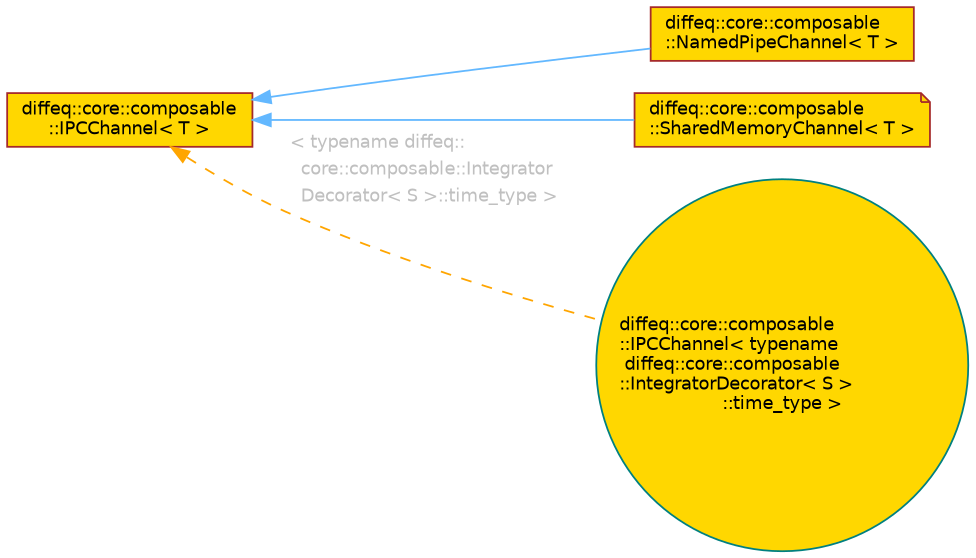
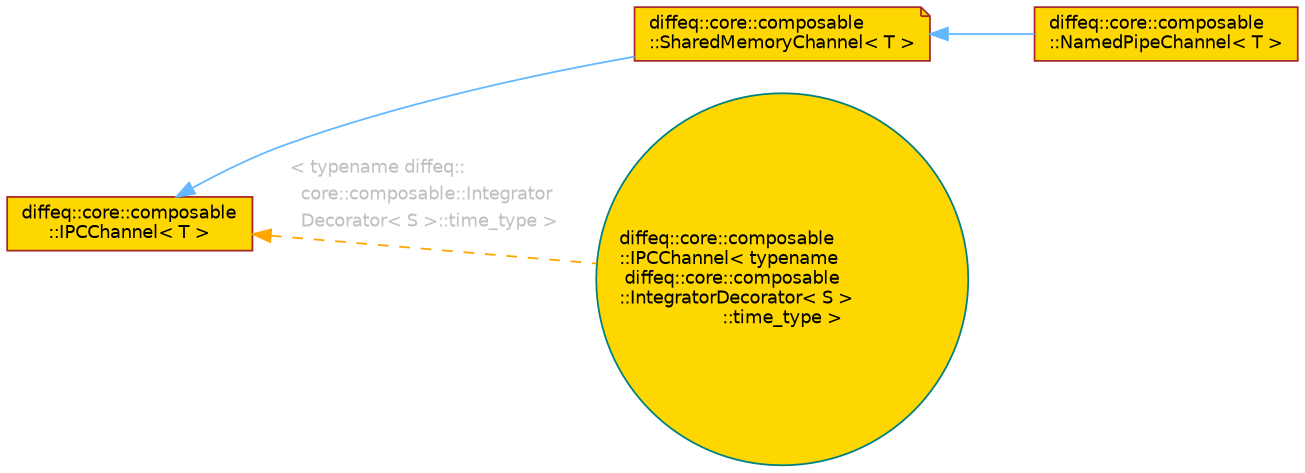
(460, 71) -> (992, 34)
